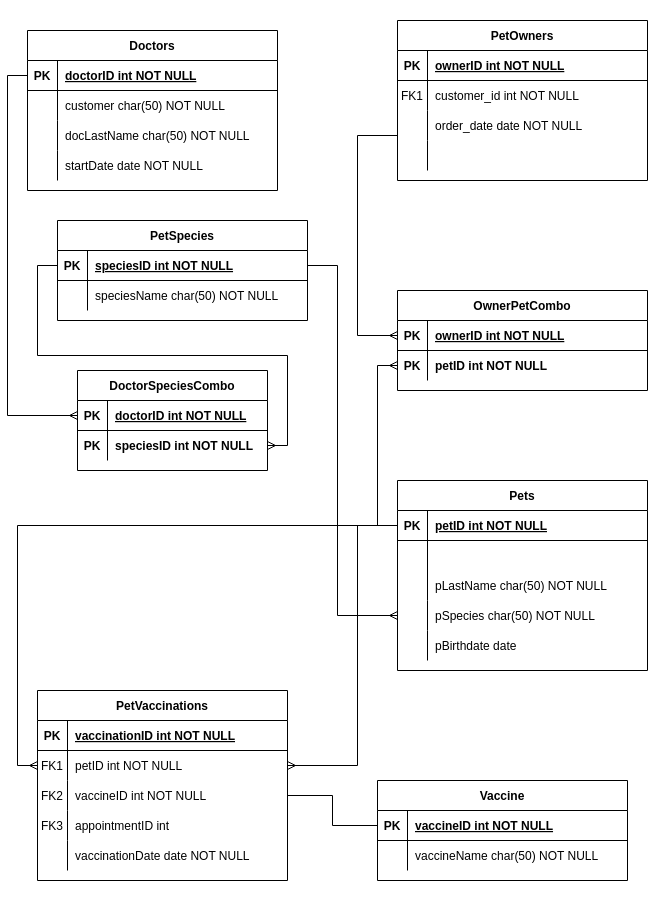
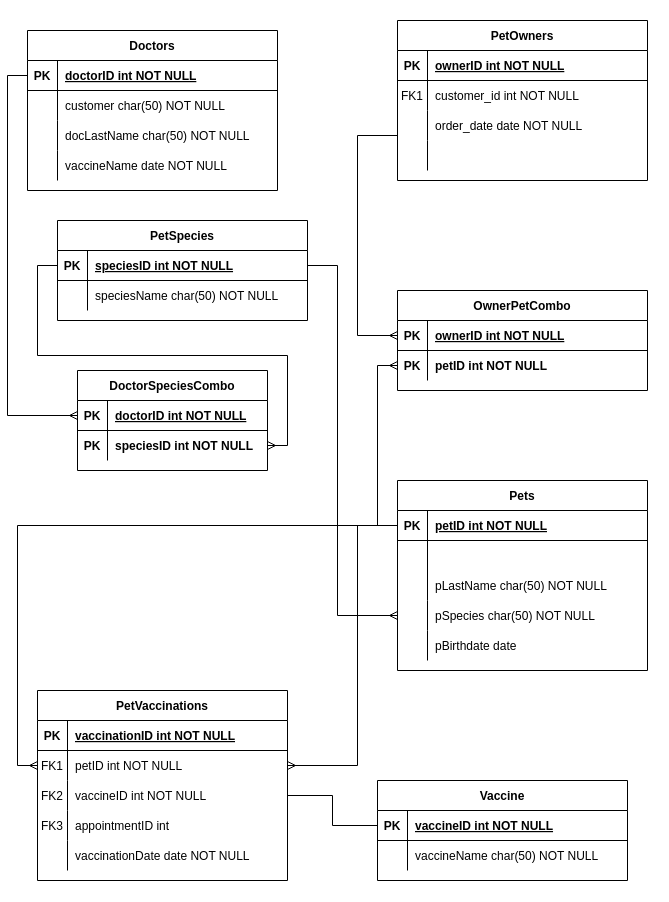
(138, 166) -> (143, 166)
